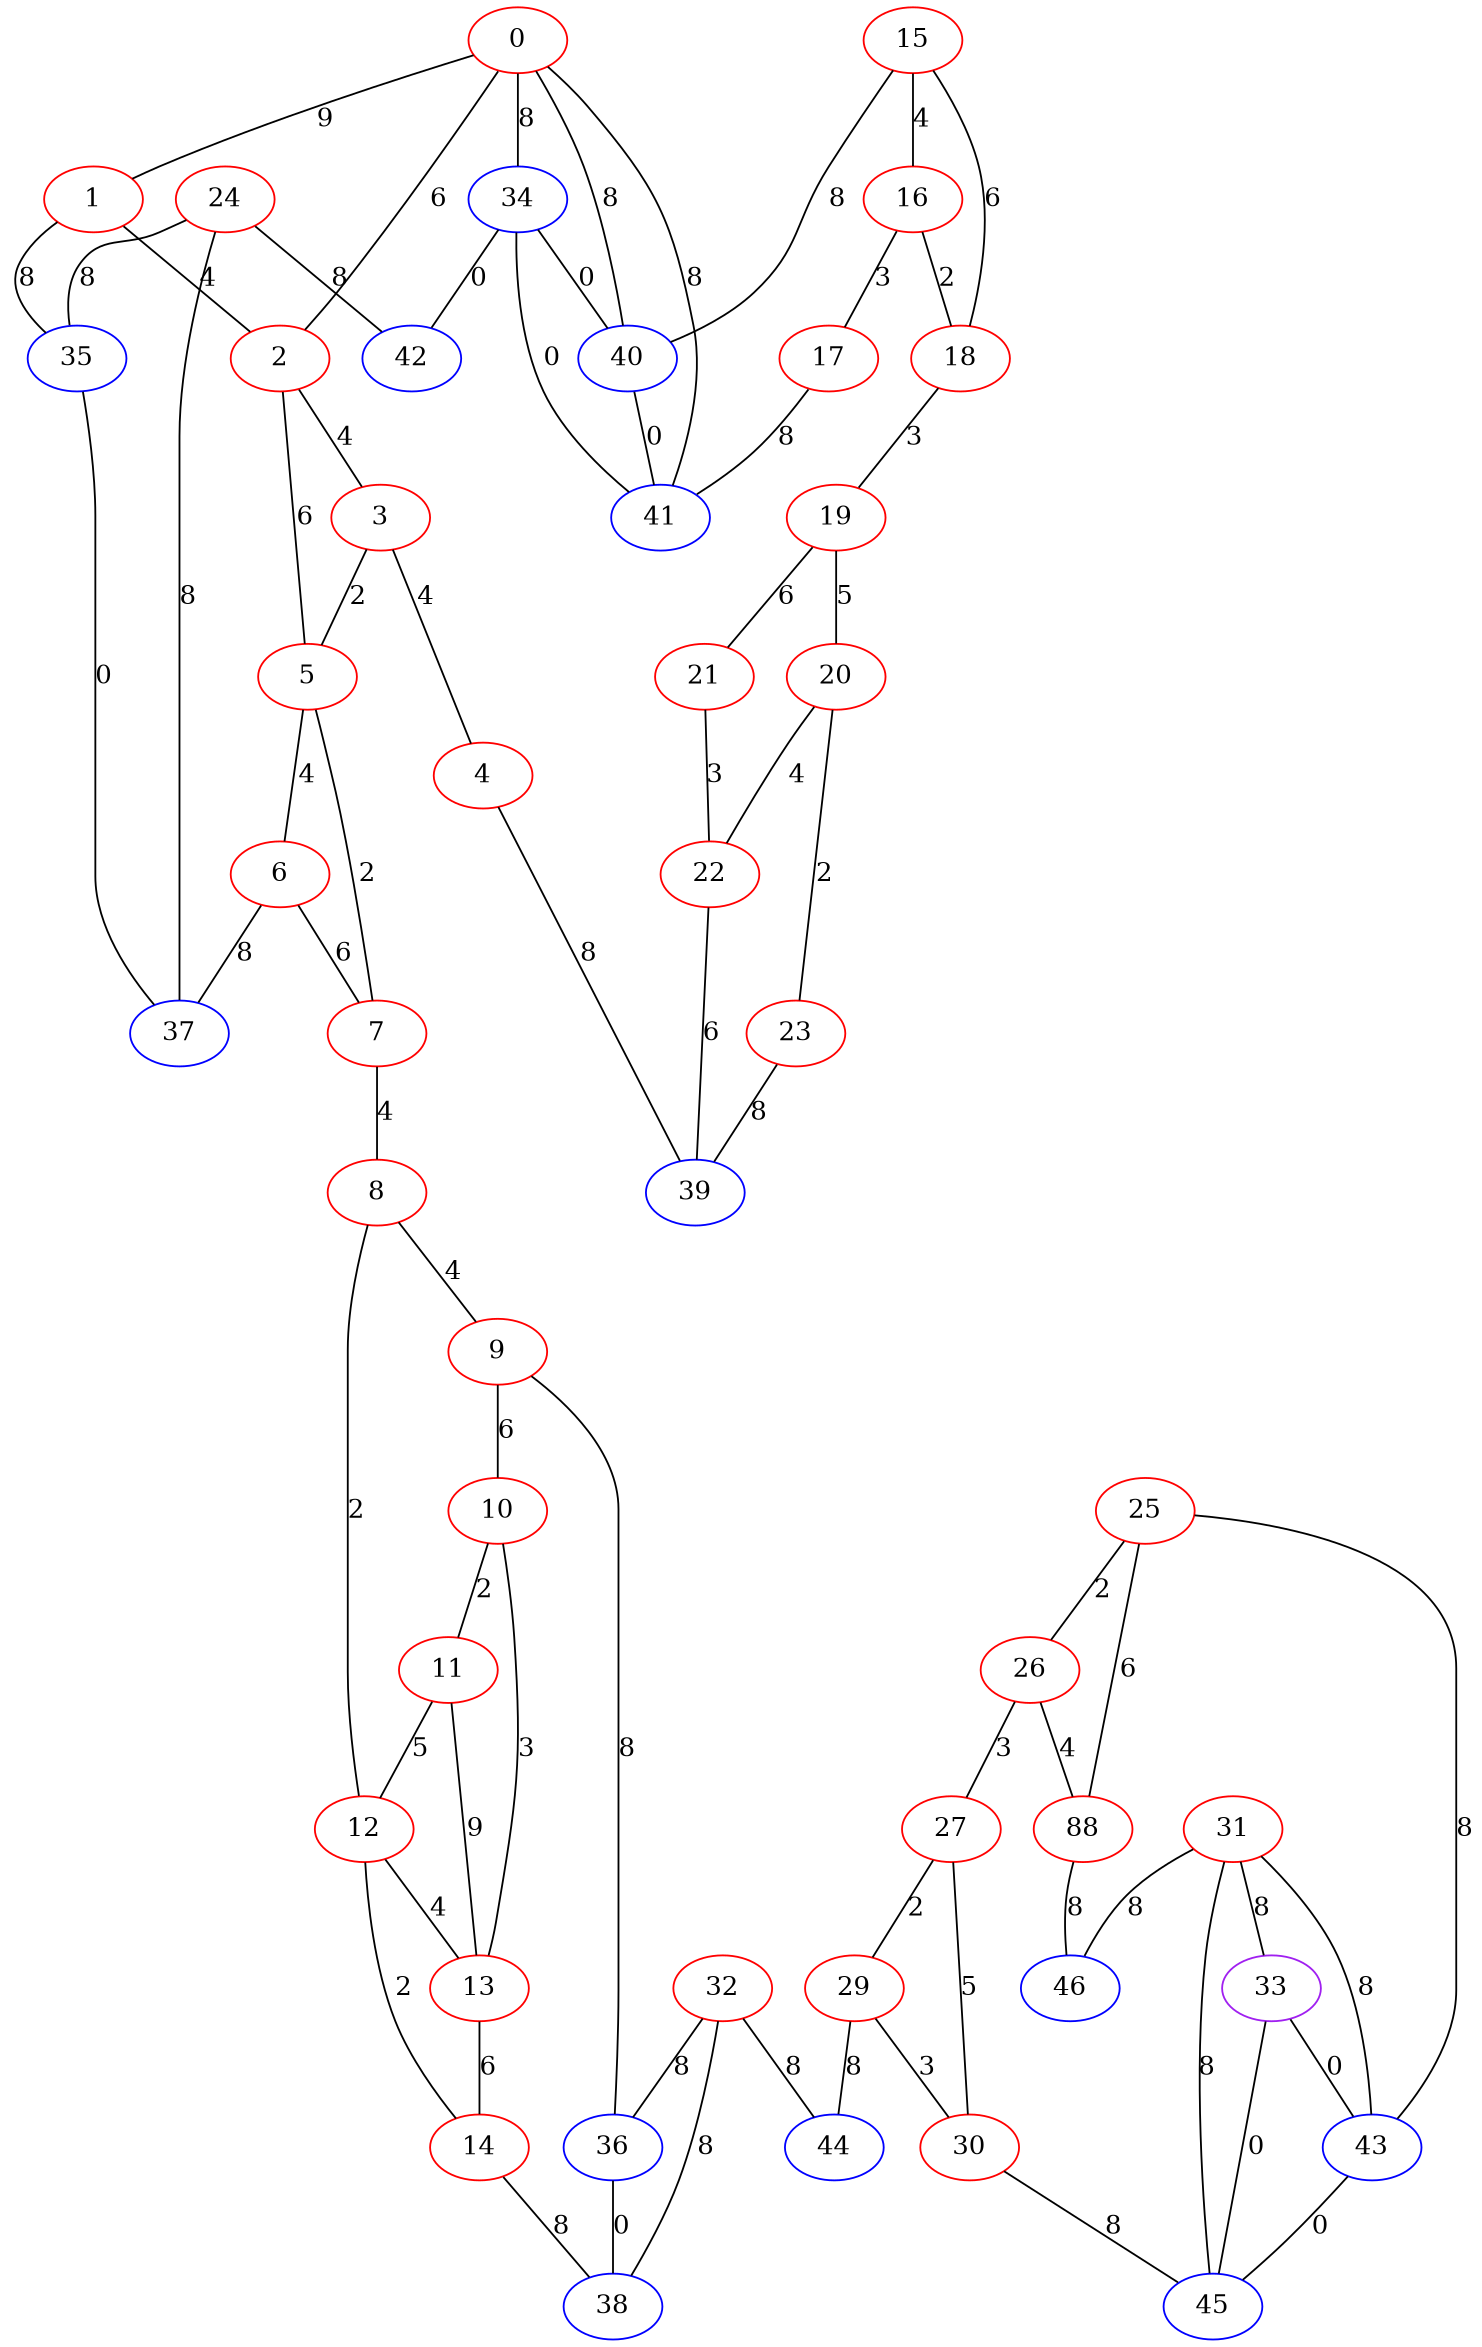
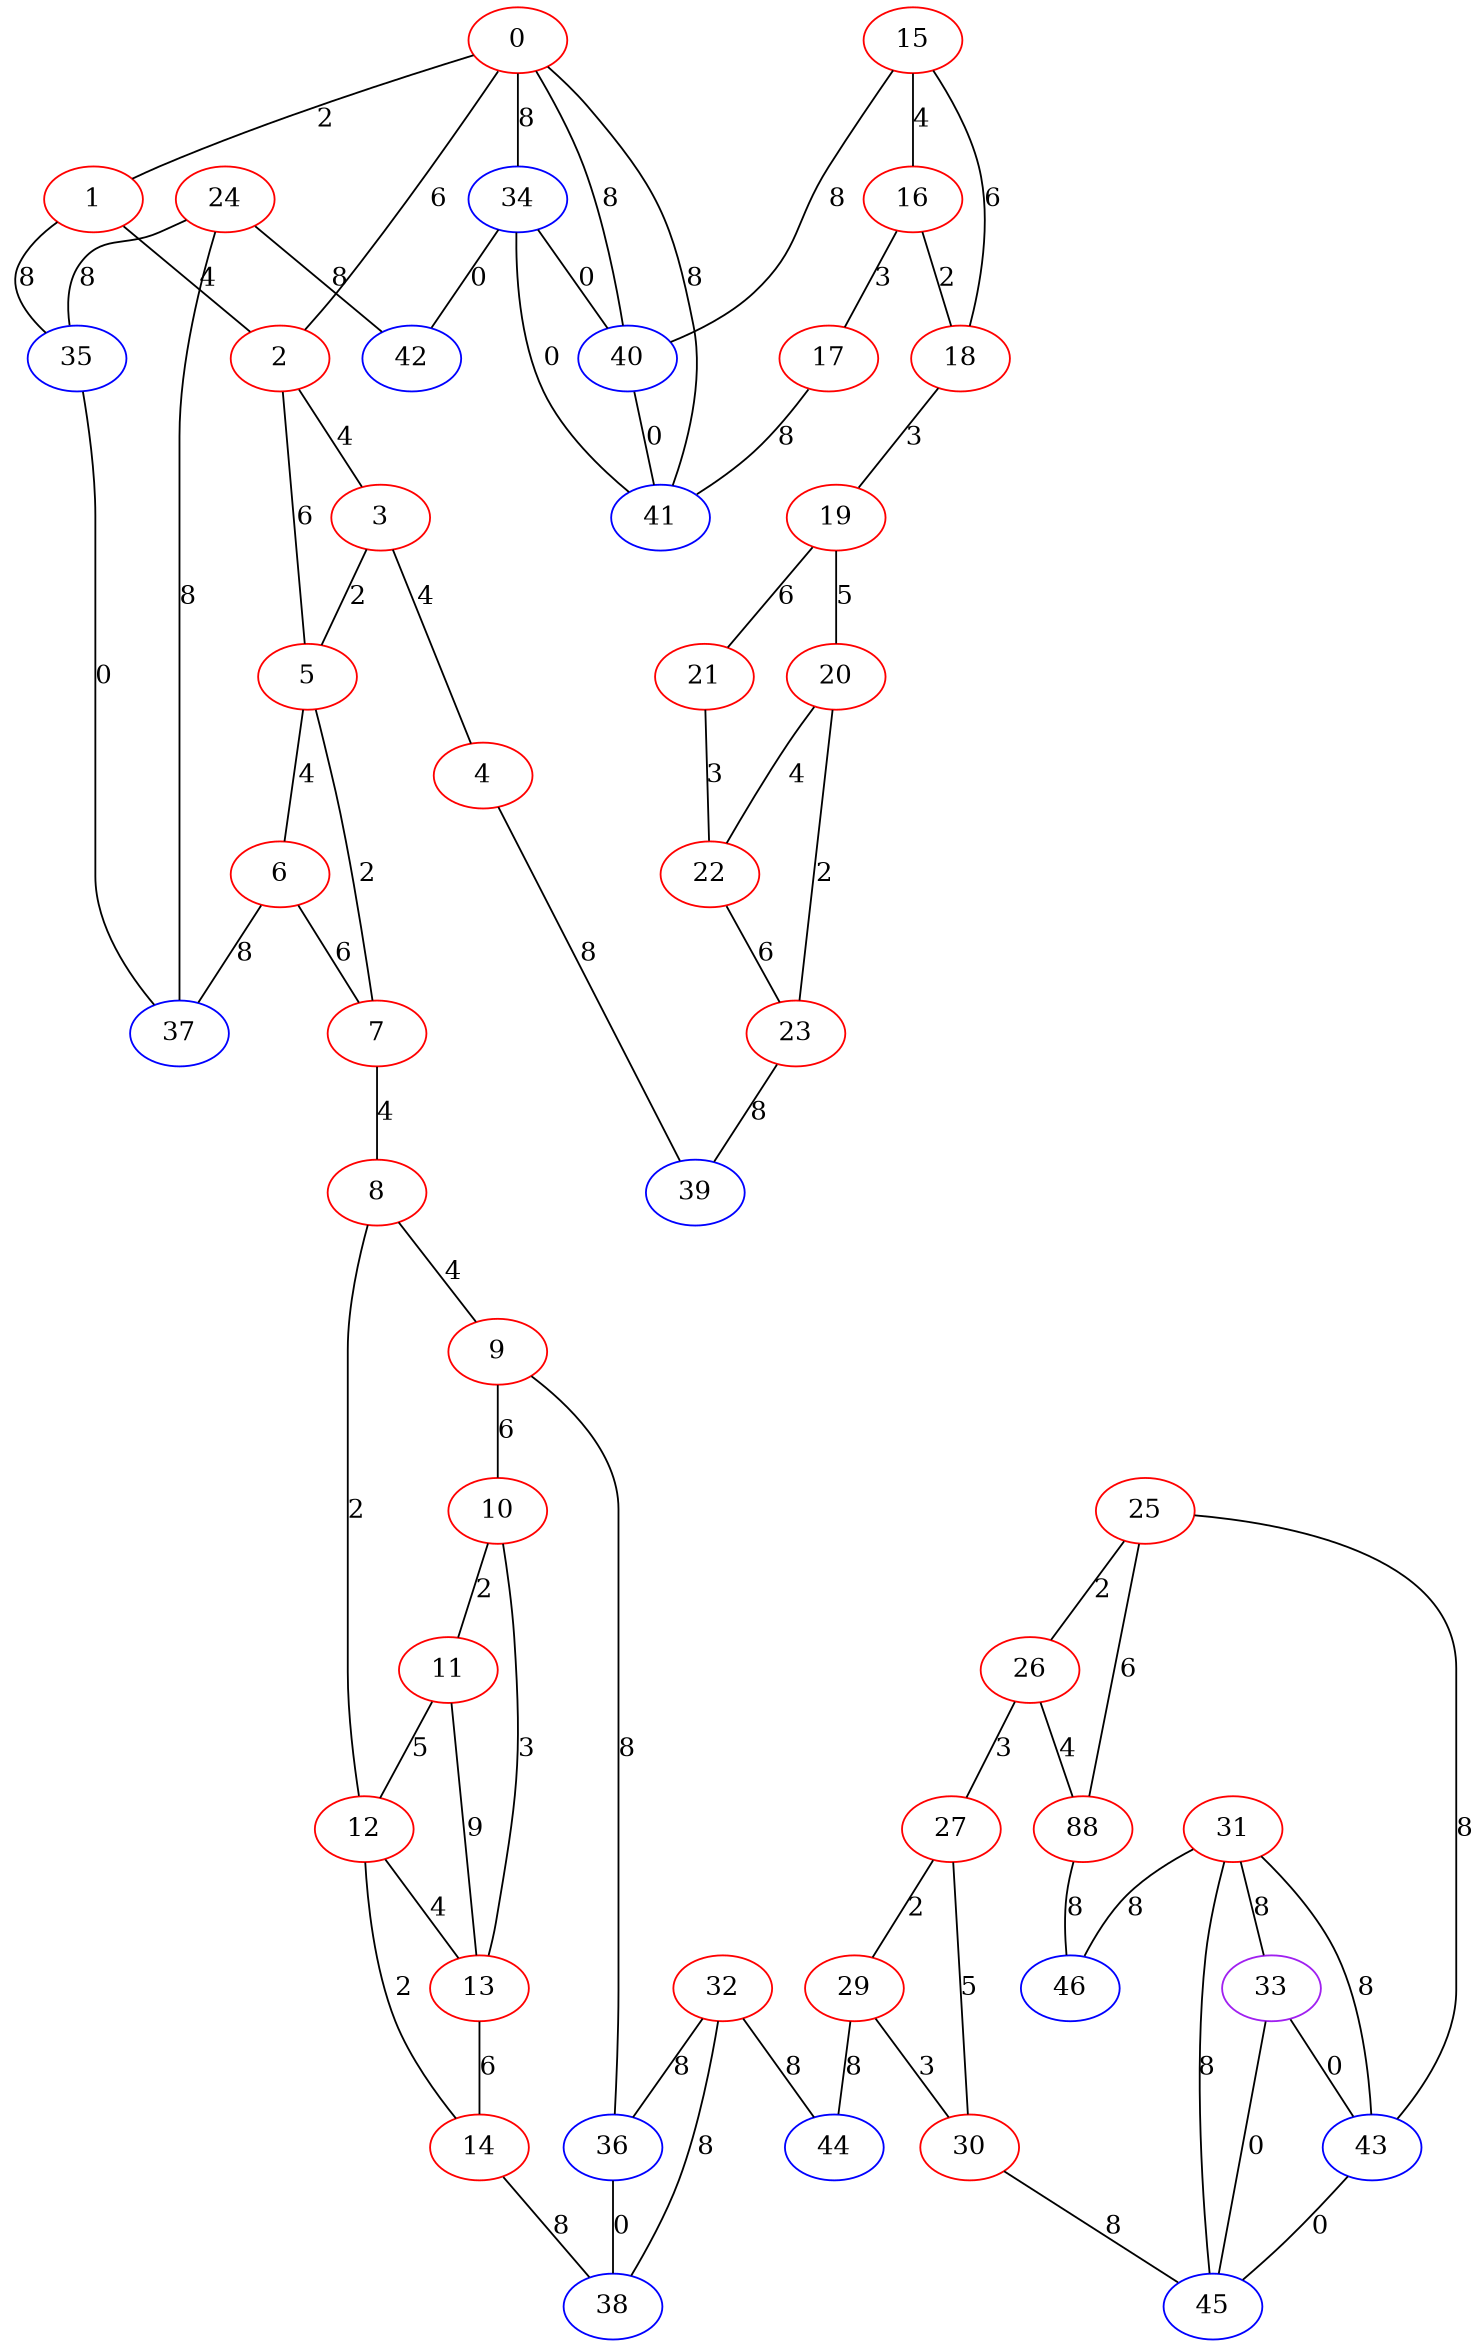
(326, 120) -> (326, 120)
(703, 1034) -> (753, 954)
